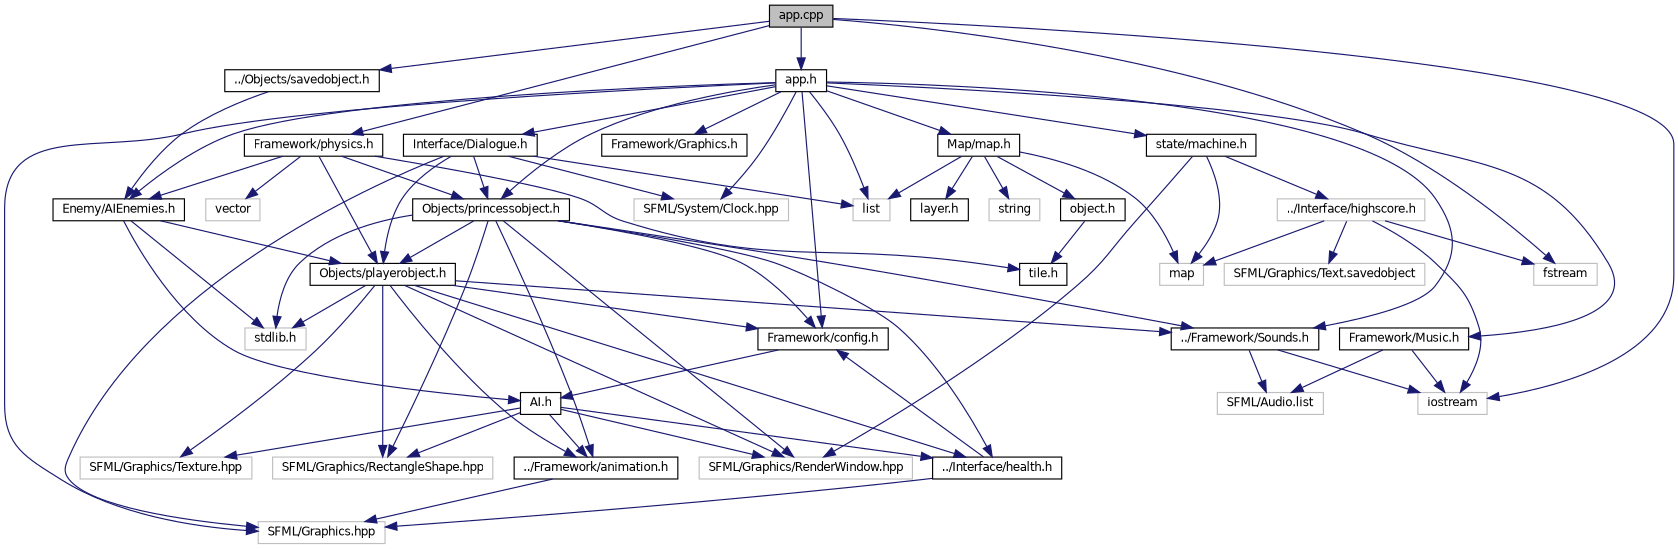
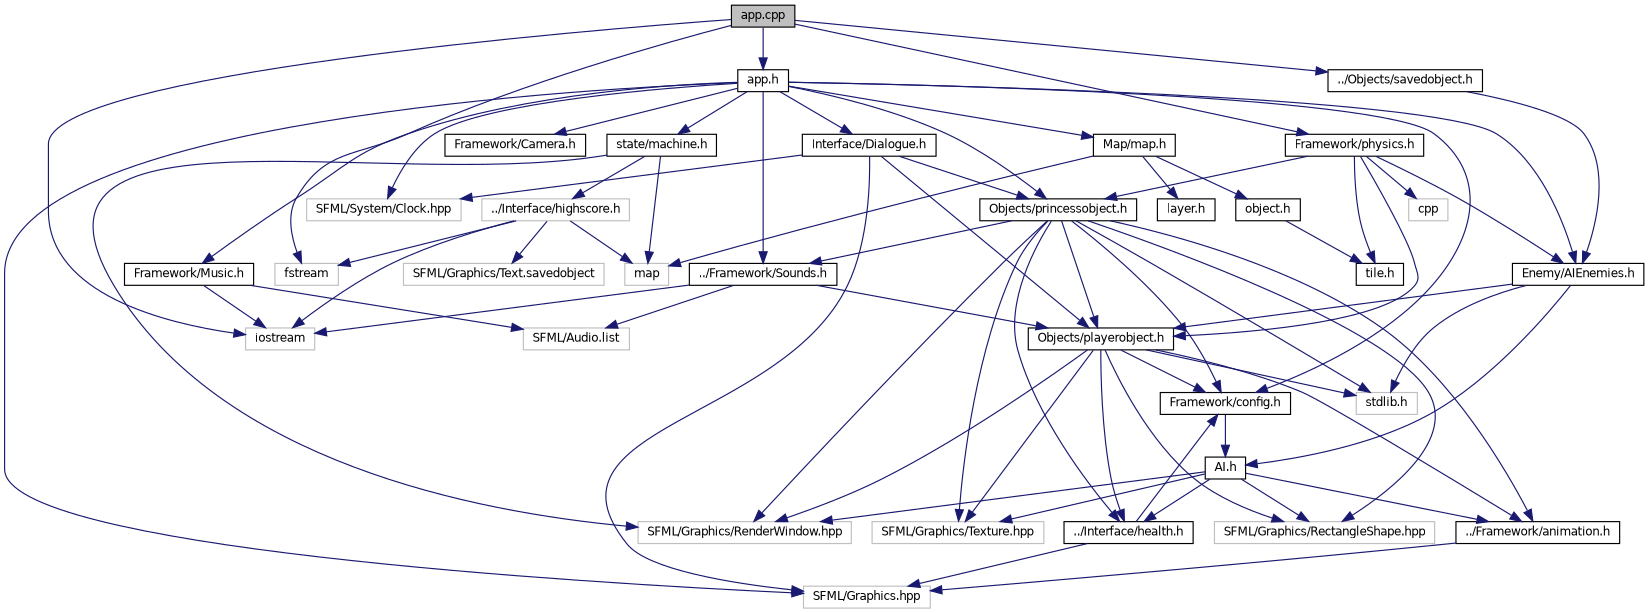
(674, 145) -> (515, 145)
(233, 210) -> (1428, 210)
(871, 210) -> none
(1014, 210) -> none
(807, 306) -> (926, 306)
none -> (984, 358)
